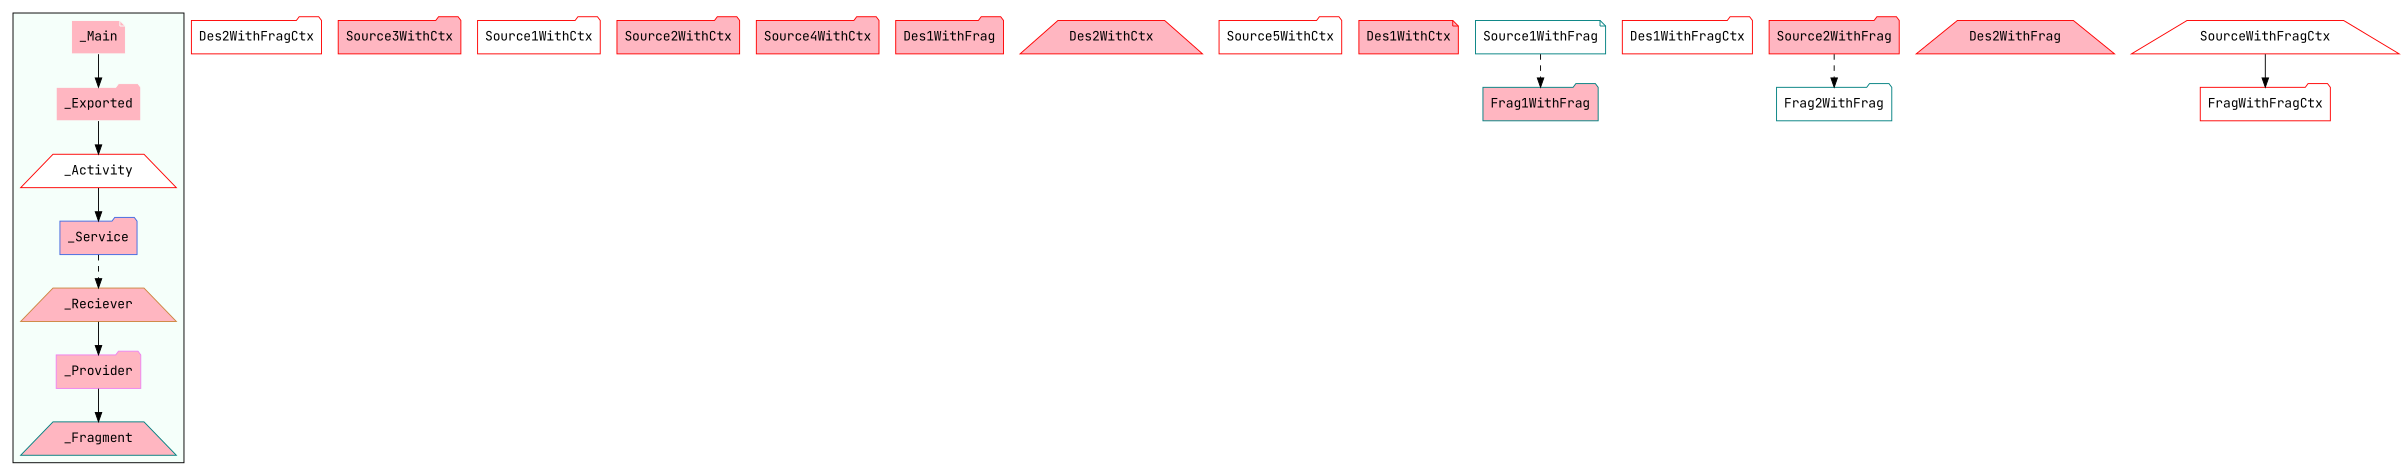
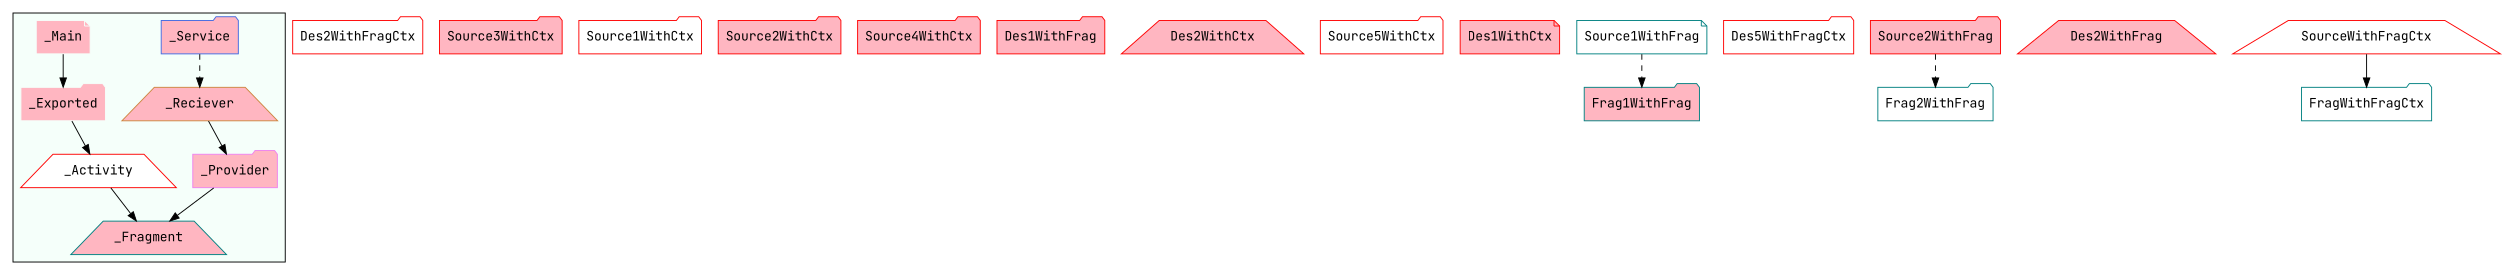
(1687, 37) -> (1789, 37)
(2265, 104) -> (2367, 104)
(98, 200) -> (121, 201)
